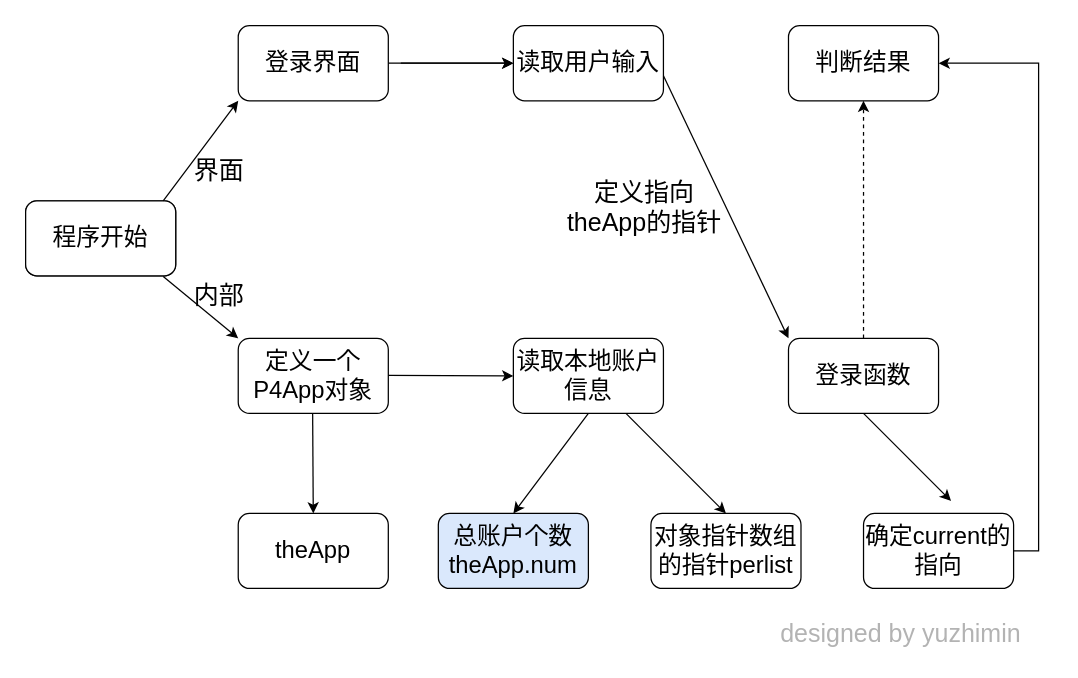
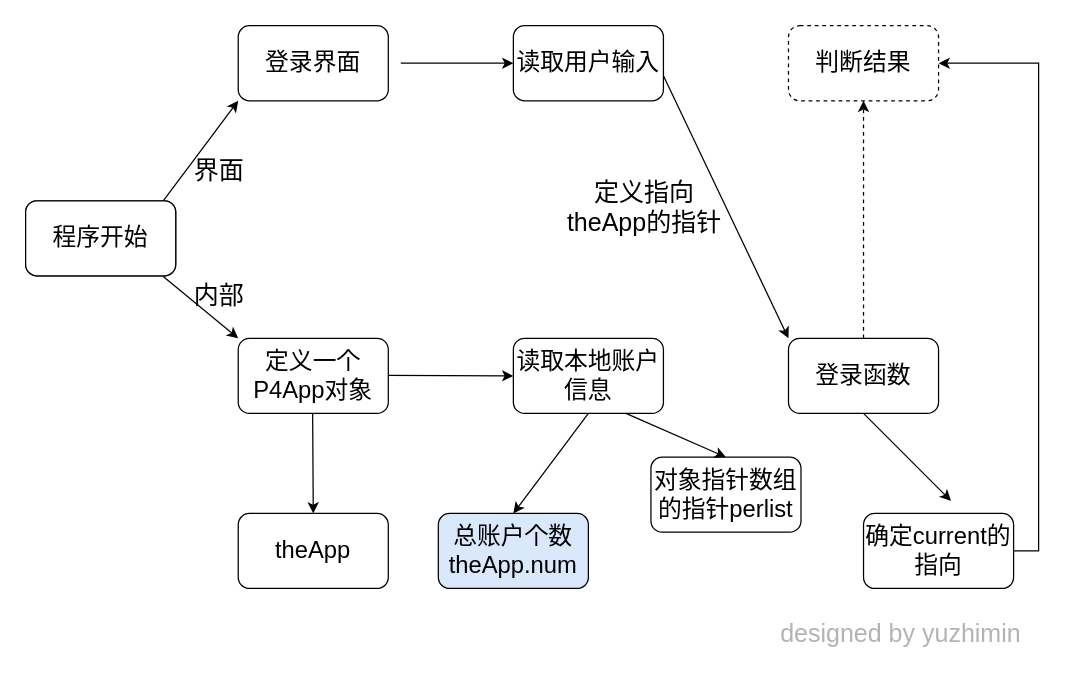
(393, 63) -> none
(863, 63) -> (863, 63)
(726, 551) -> (726, 494)
